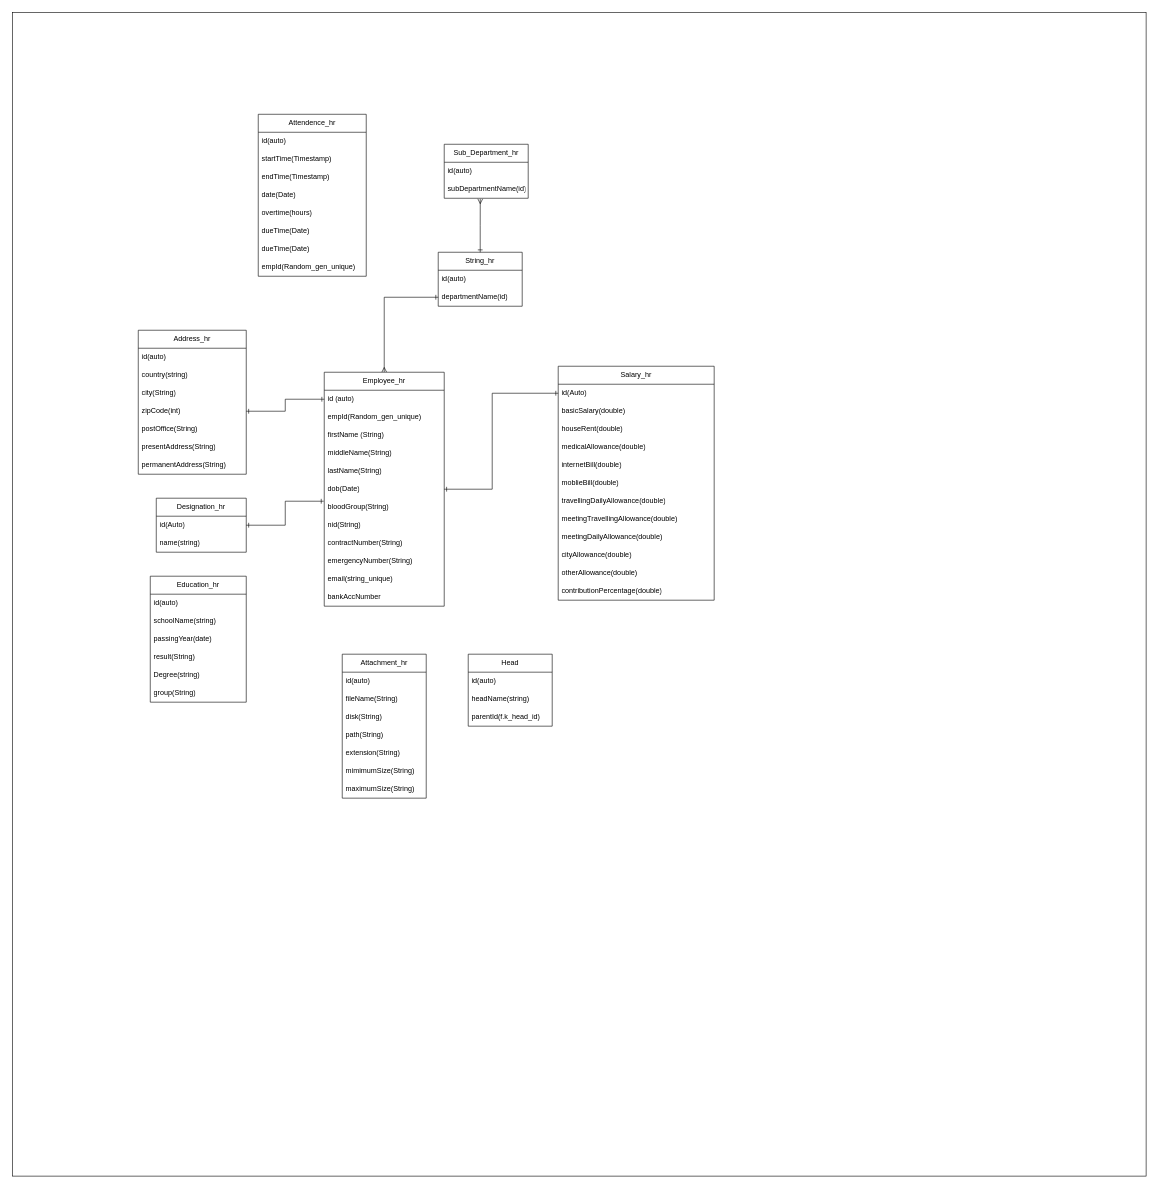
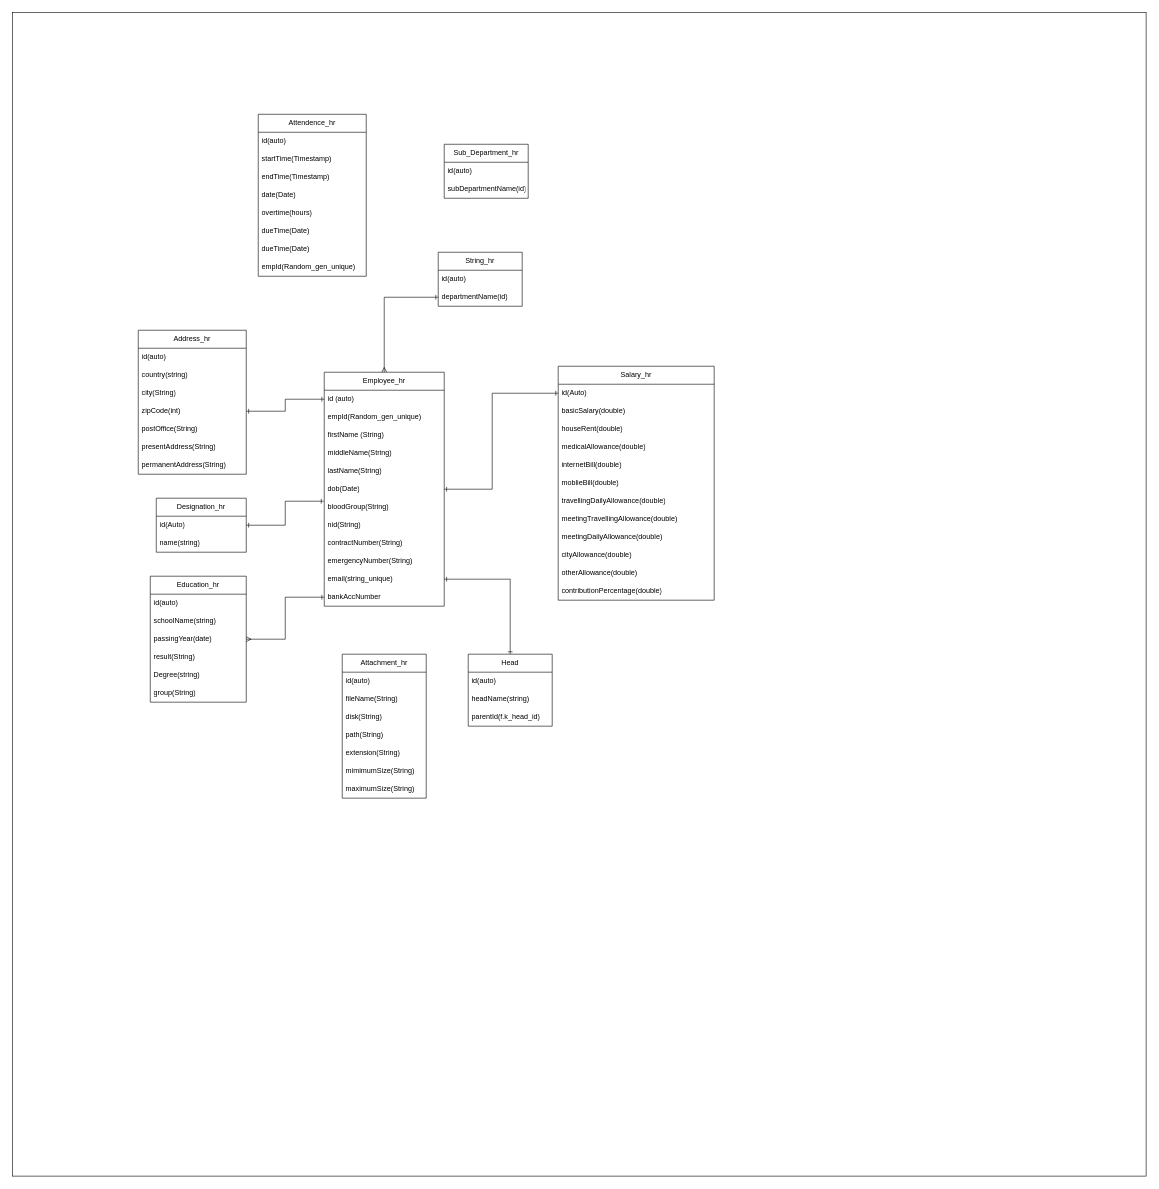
(480, 226) -> none
none -> (510, 585)
none -> (285, 618)
